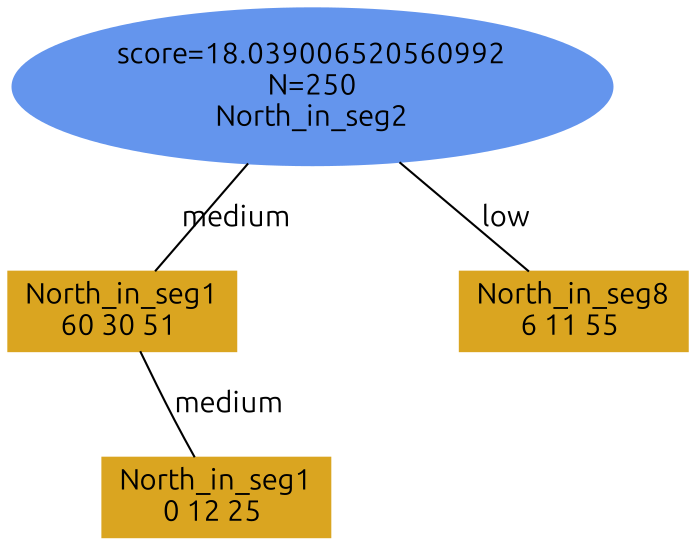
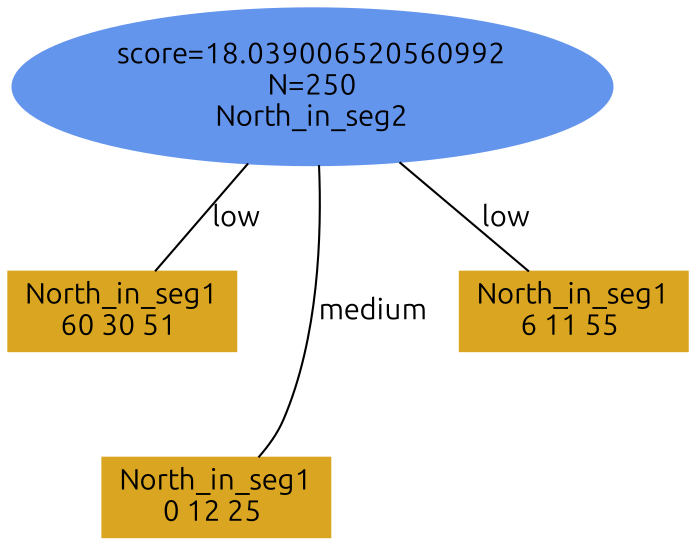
(236, 218) -> (236, 218)
(574, 311) -> (574, 311)
(167, 405) -> (312, 317)
